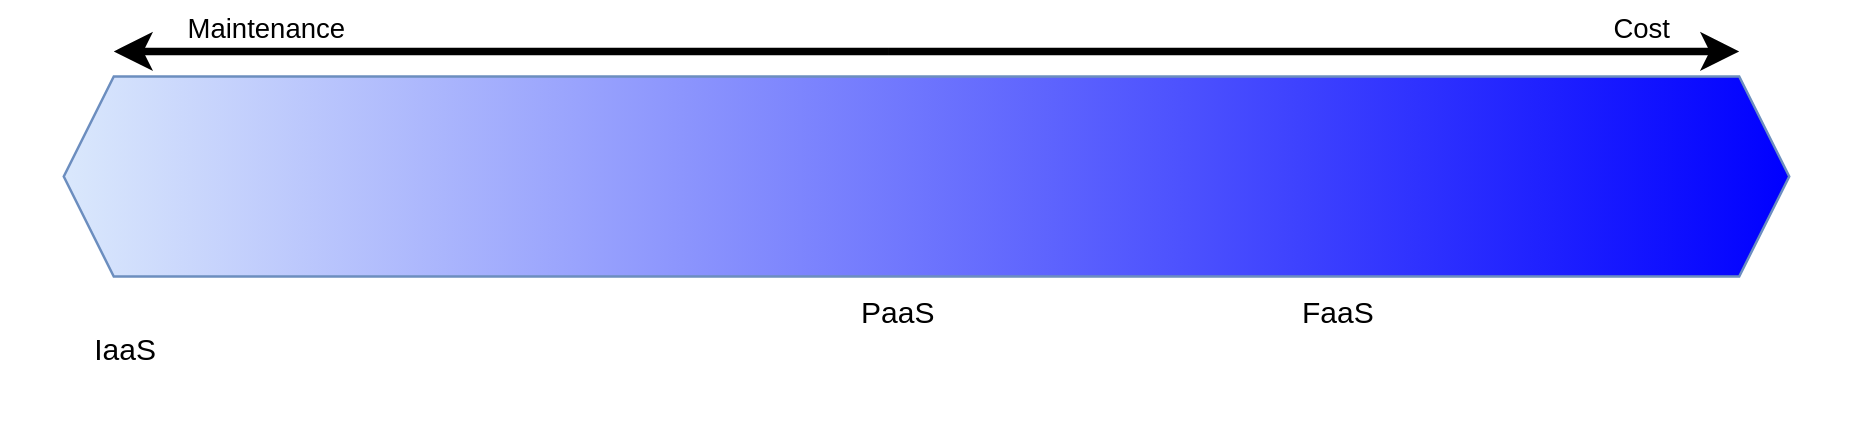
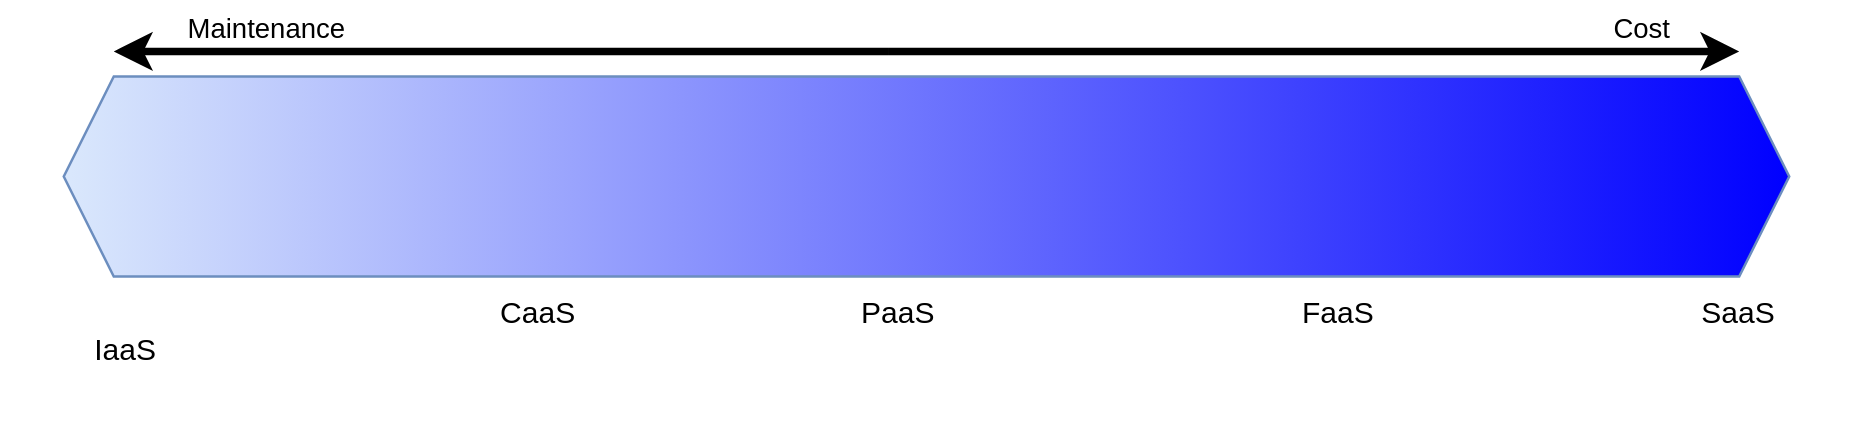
none -> (539, 314)
none -> (1739, 314)
